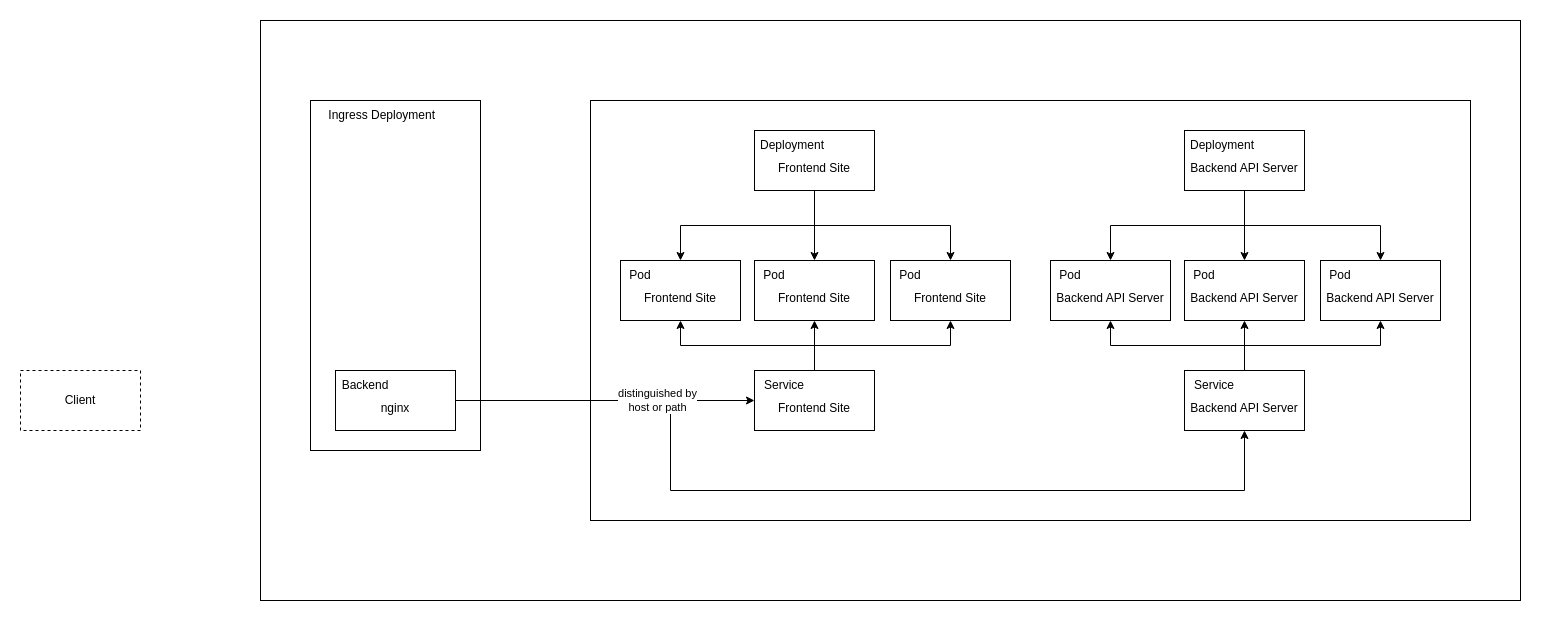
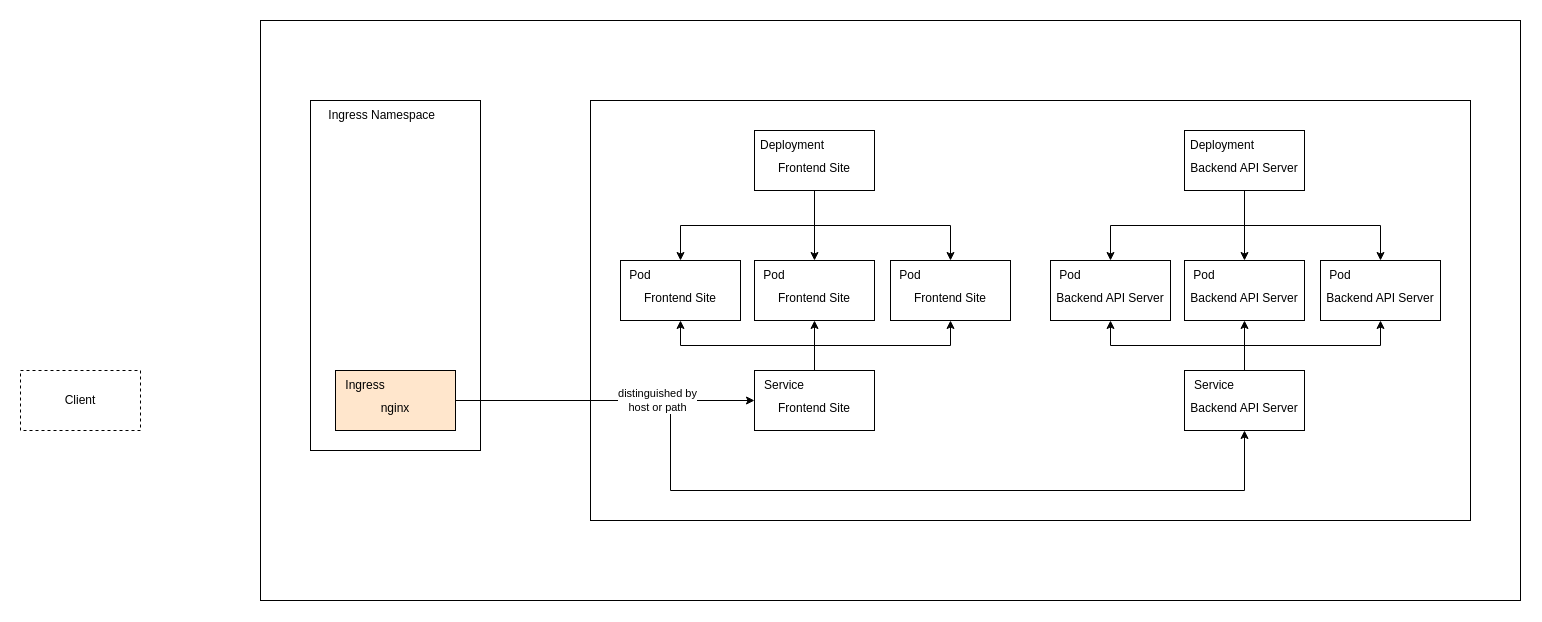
(381, 116) -> (381, 116)
(366, 386) -> (366, 386)
(396, 401) -> (396, 401)
